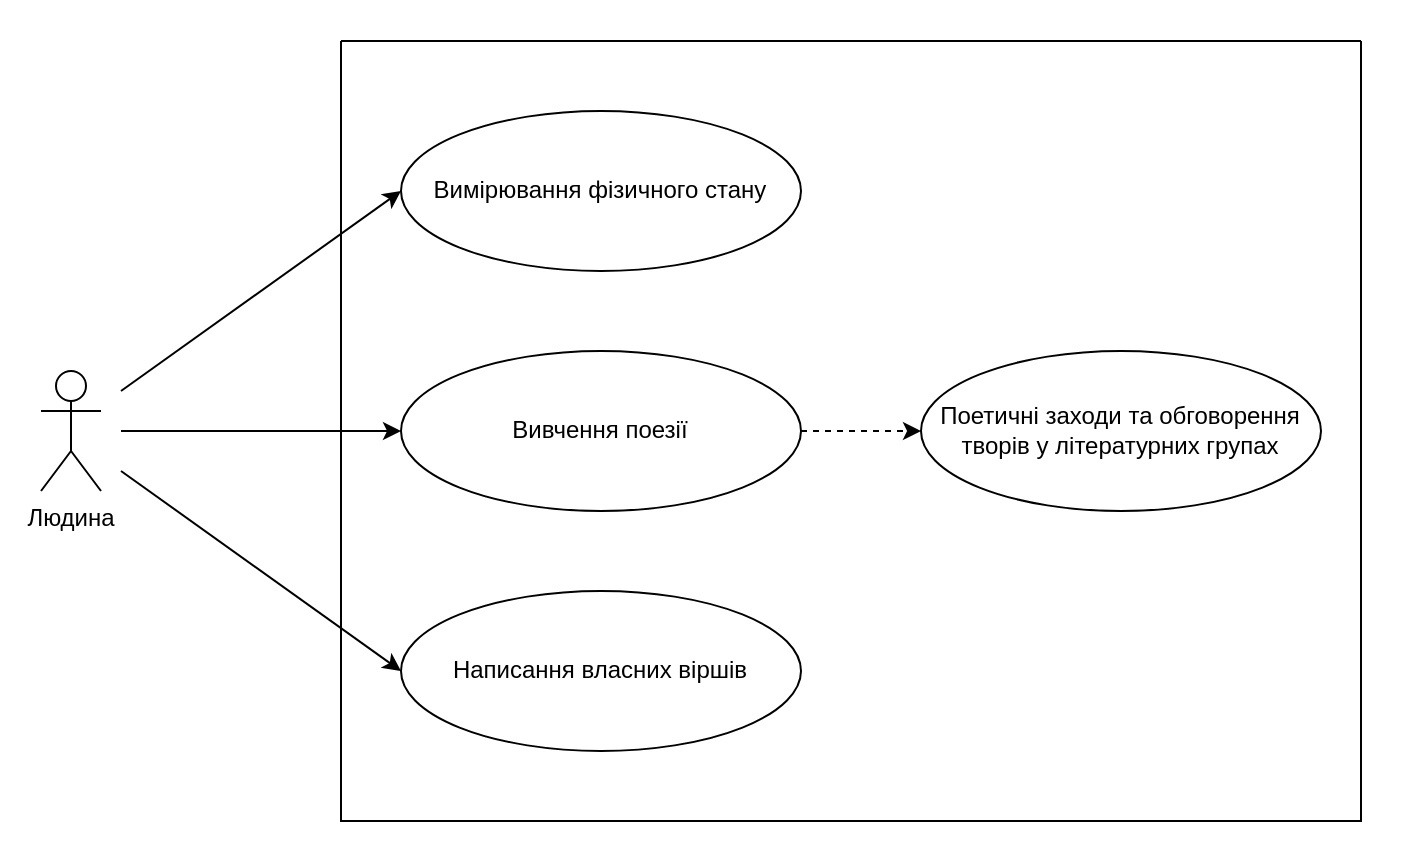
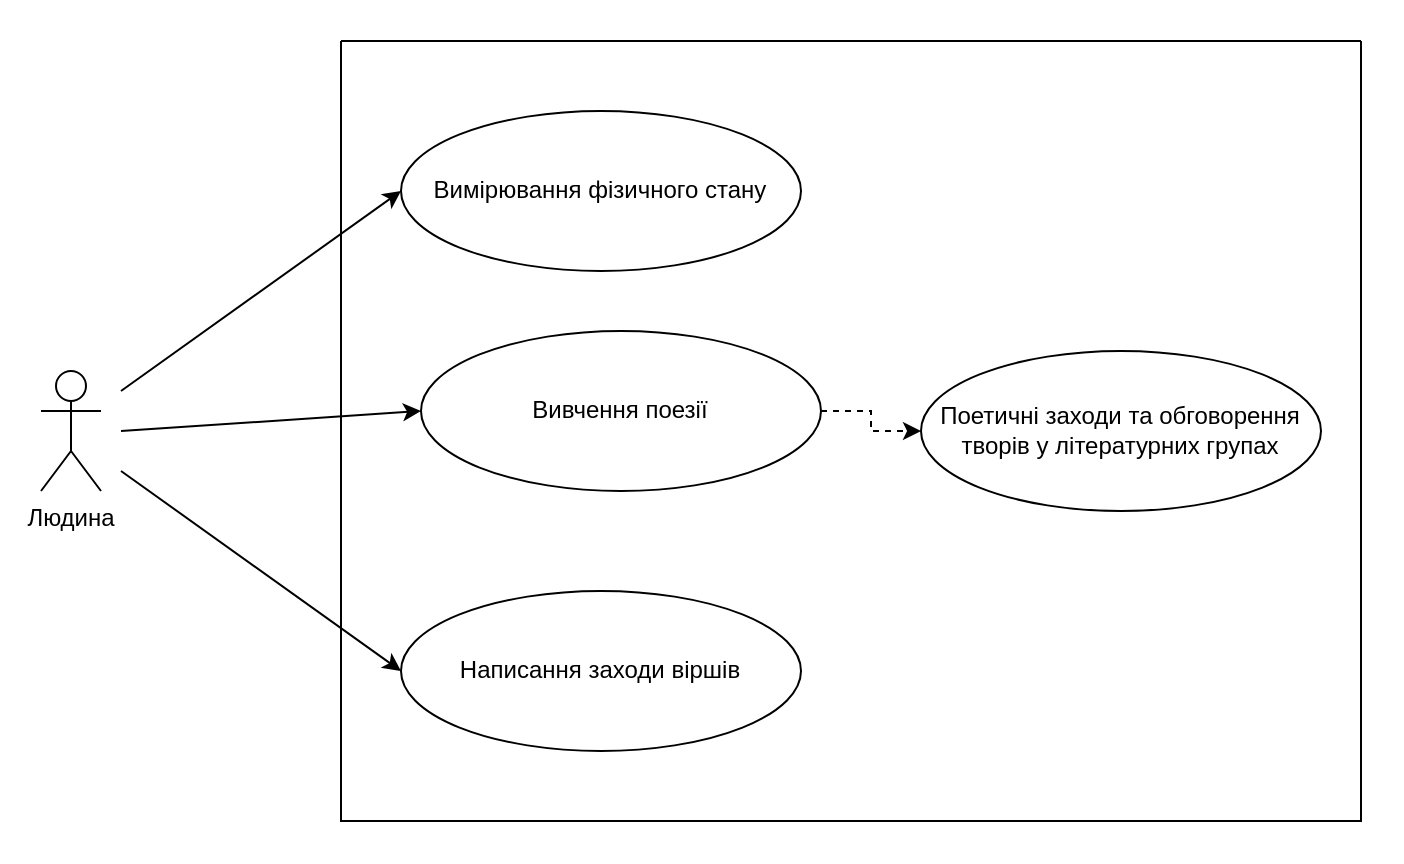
(601, 431) -> (621, 411)
(601, 671) -> (601, 671)
